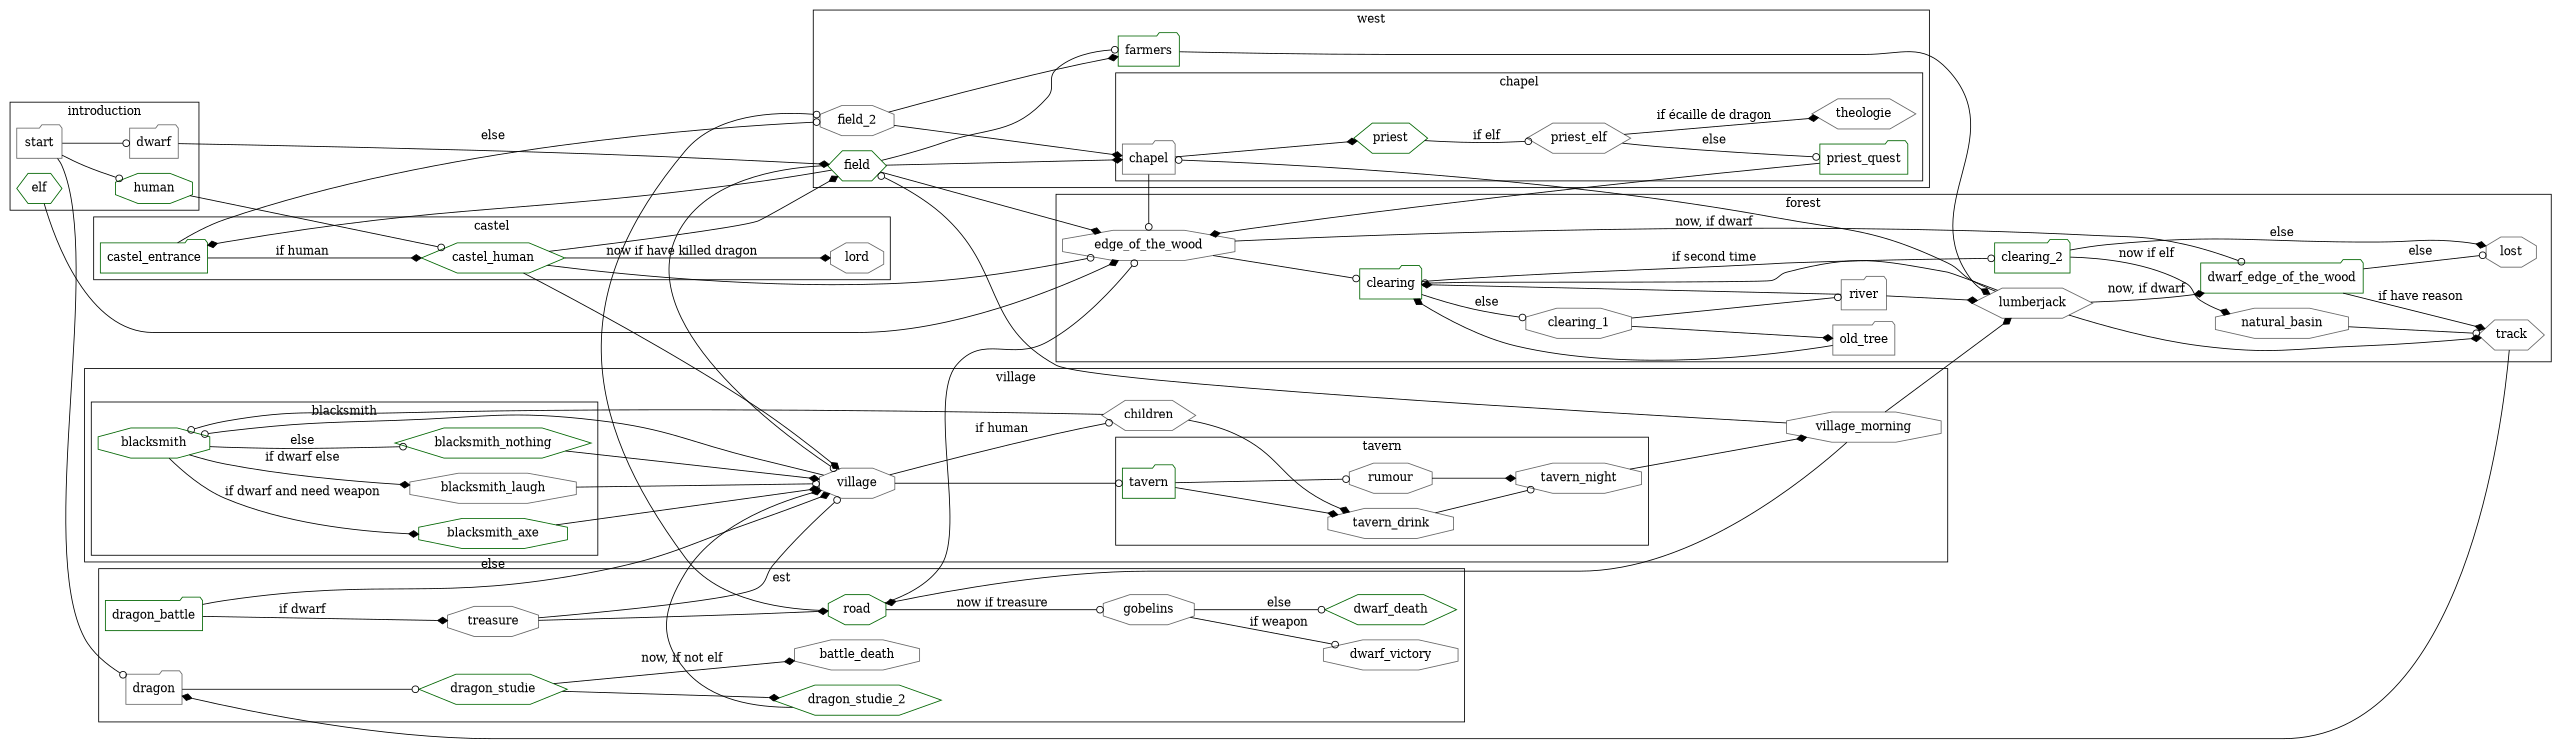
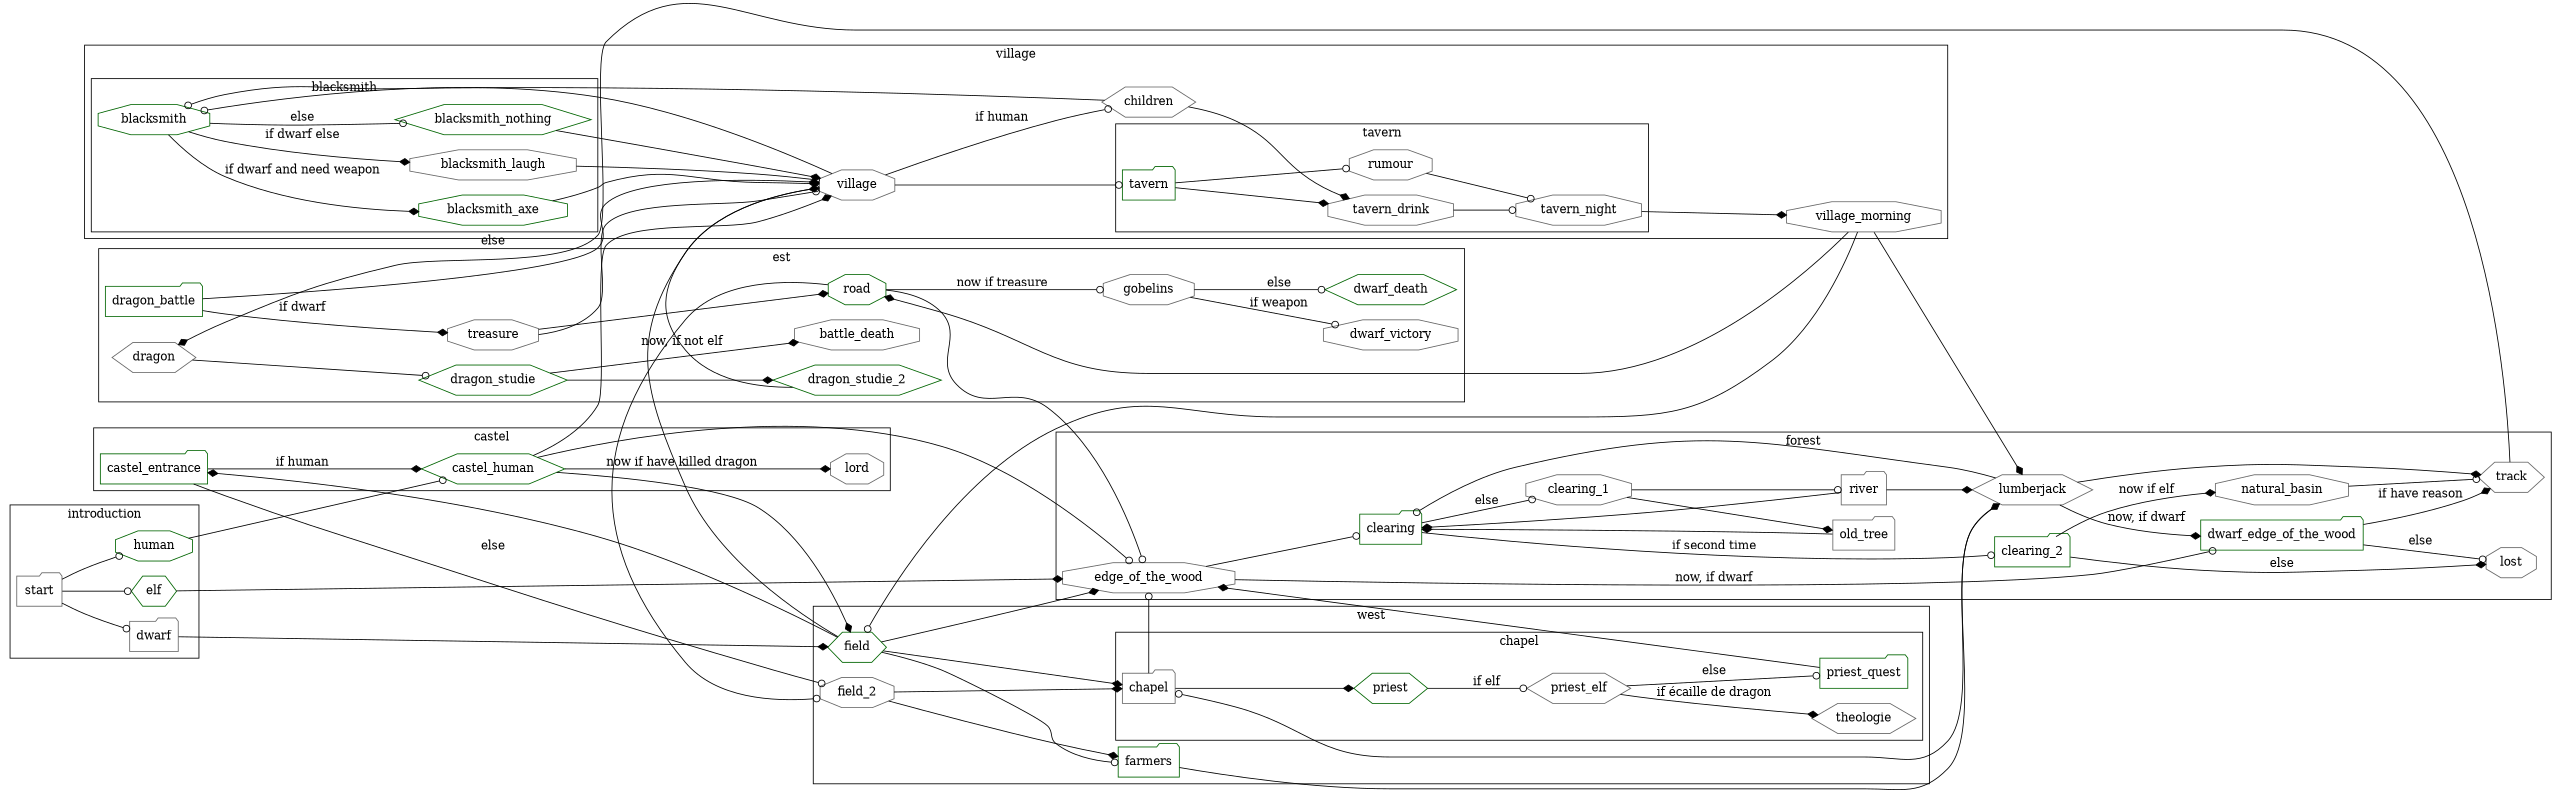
(69, 423) -> (93, 591)
(1469, 478) -> (1477, 186)
(154, 689) -> (154, 358)
